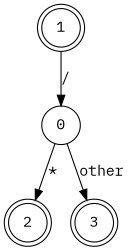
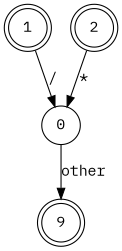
(47, 167) -> (79, 73)
(94, 223) -> (61, 223)
